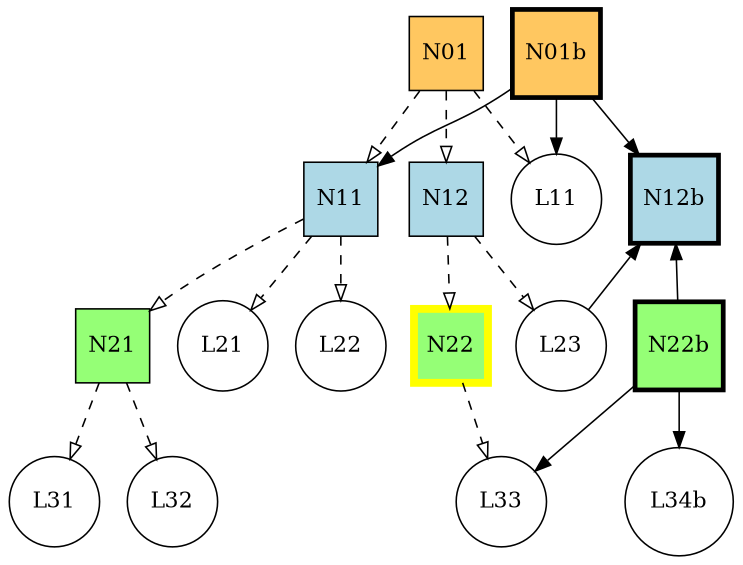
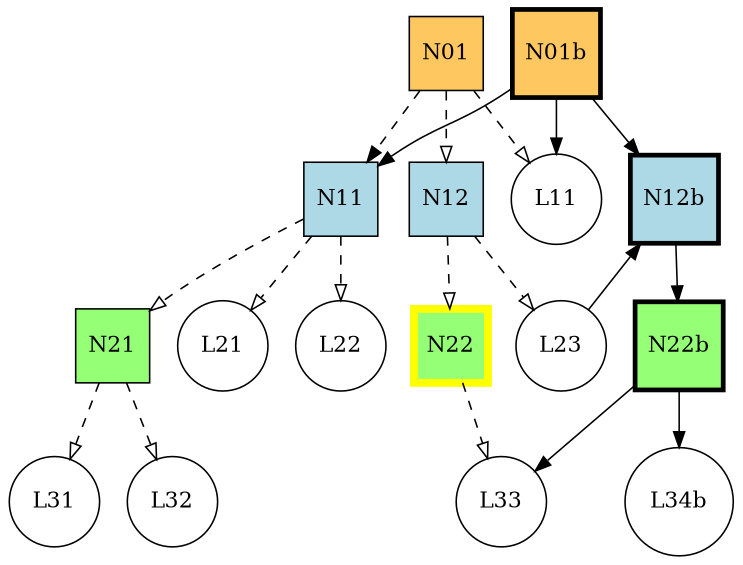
(398, 120) -> (398, 120)
(677, 281) -> (677, 265)
